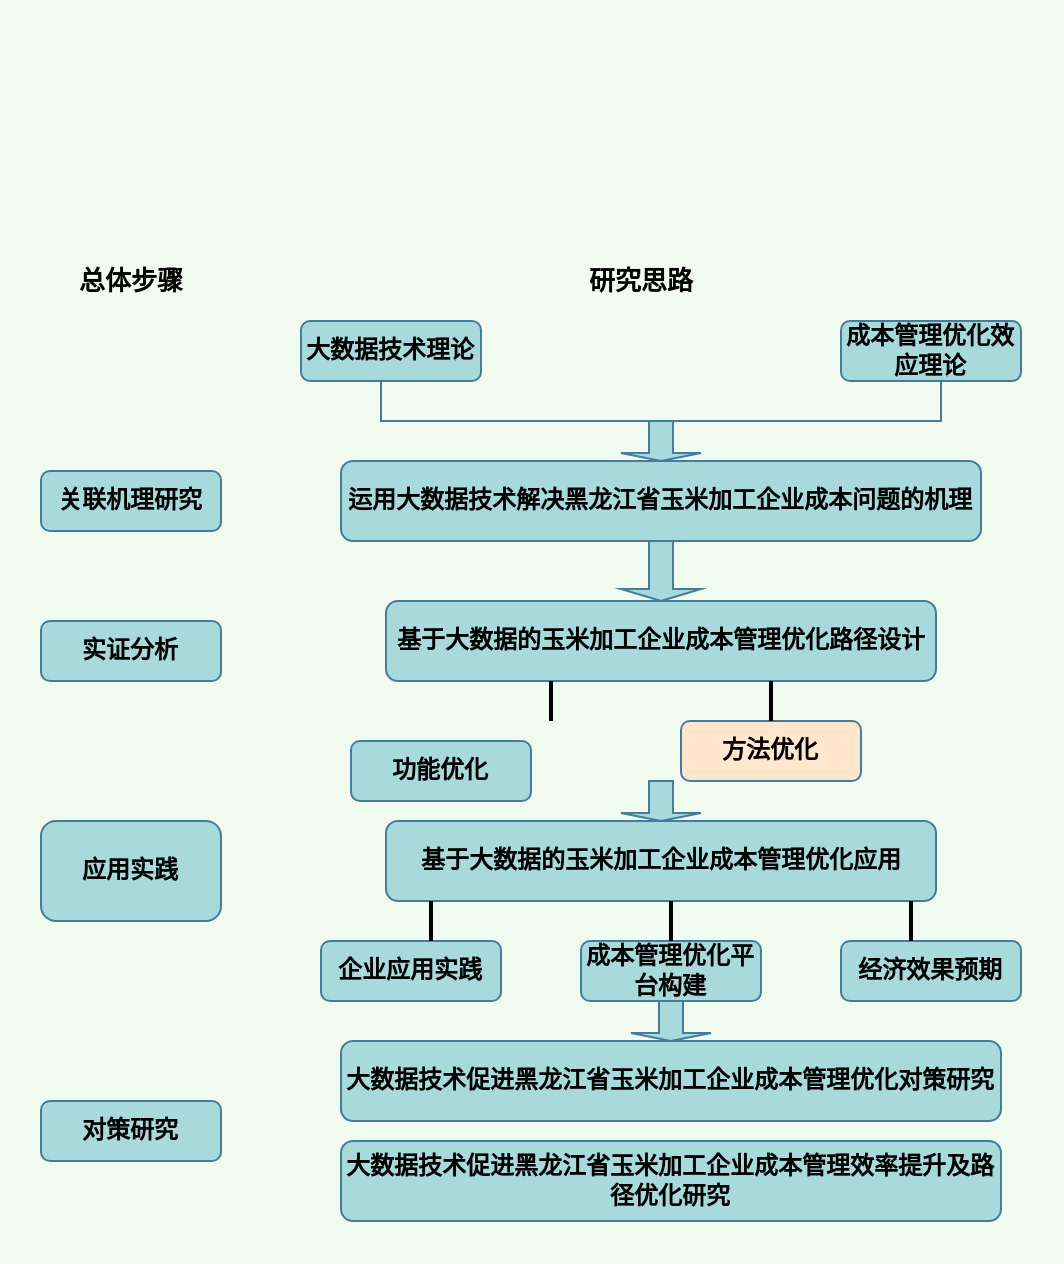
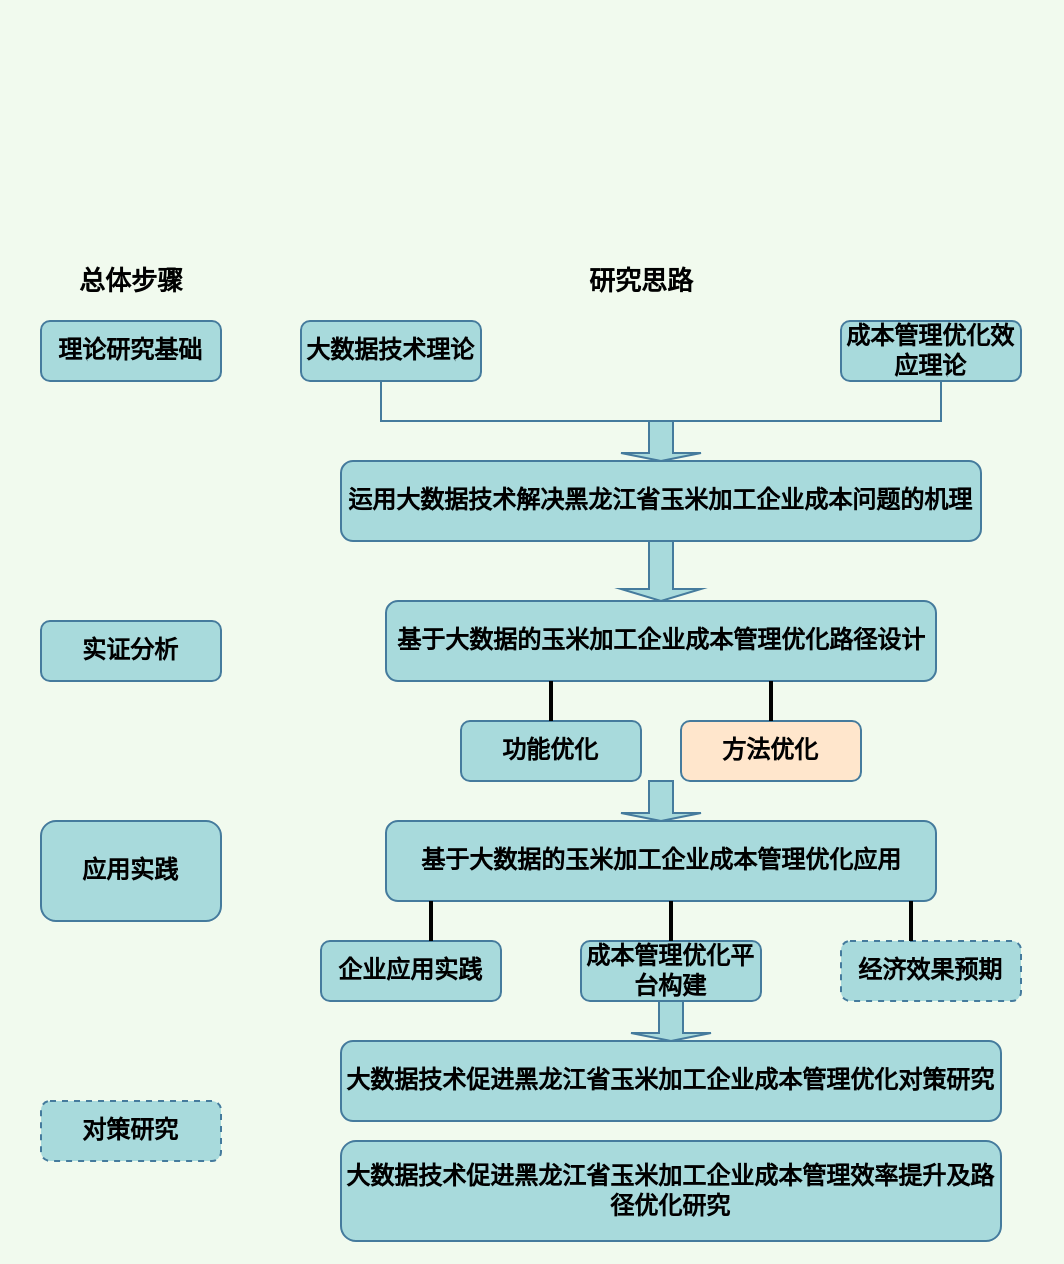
none -> (131, 351)
(131, 501) -> none
(441, 771) -> (551, 751)
(931, 971) -> (931, 971)
(131, 1131) -> (131, 1131)
(671, 1181) -> (671, 1191)
